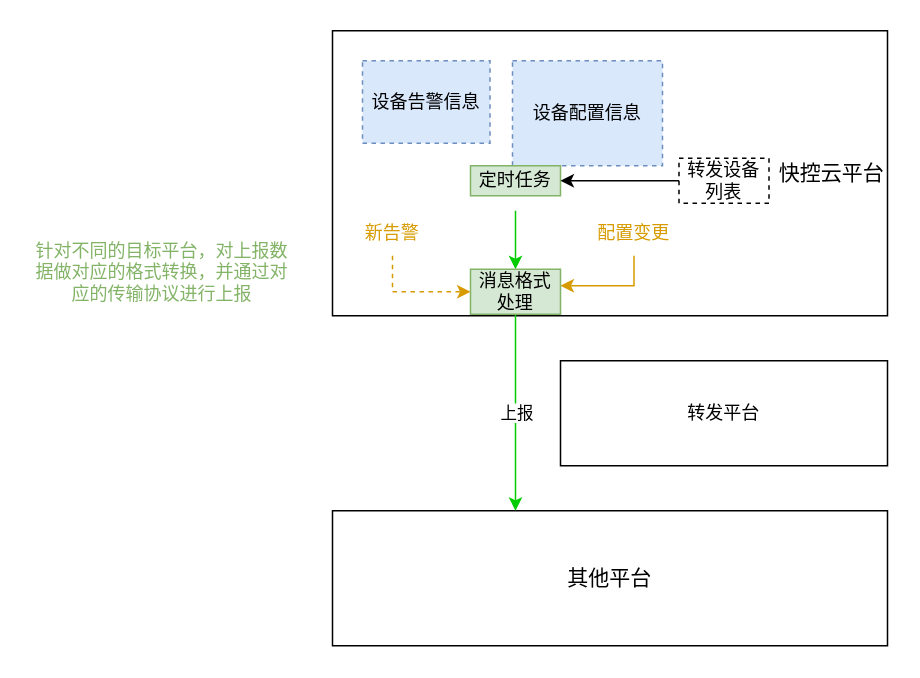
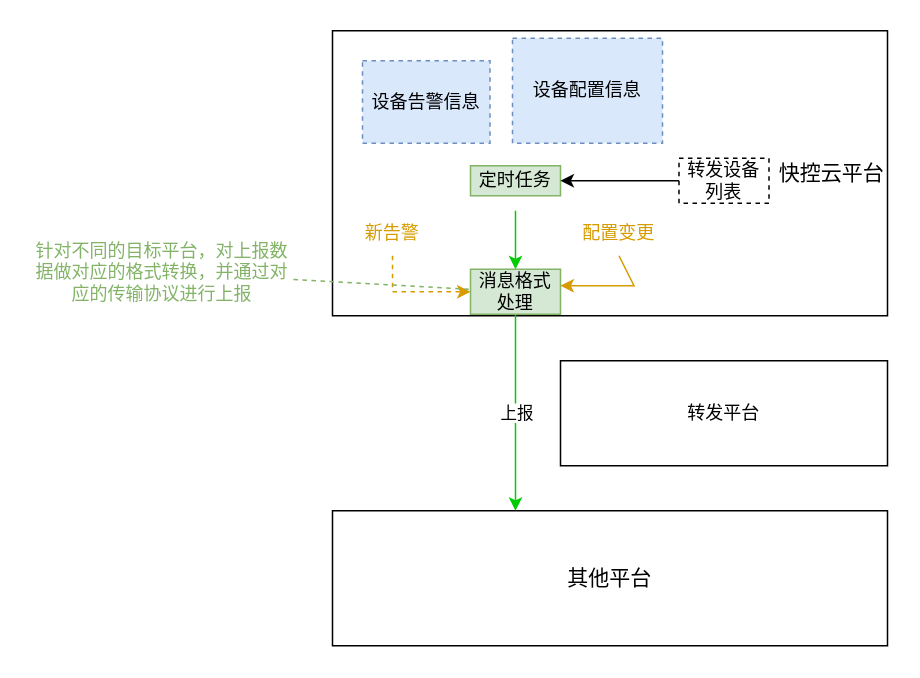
(587, 113) -> (587, 91)
(634, 233) -> (619, 233)
none -> (381, 284)
